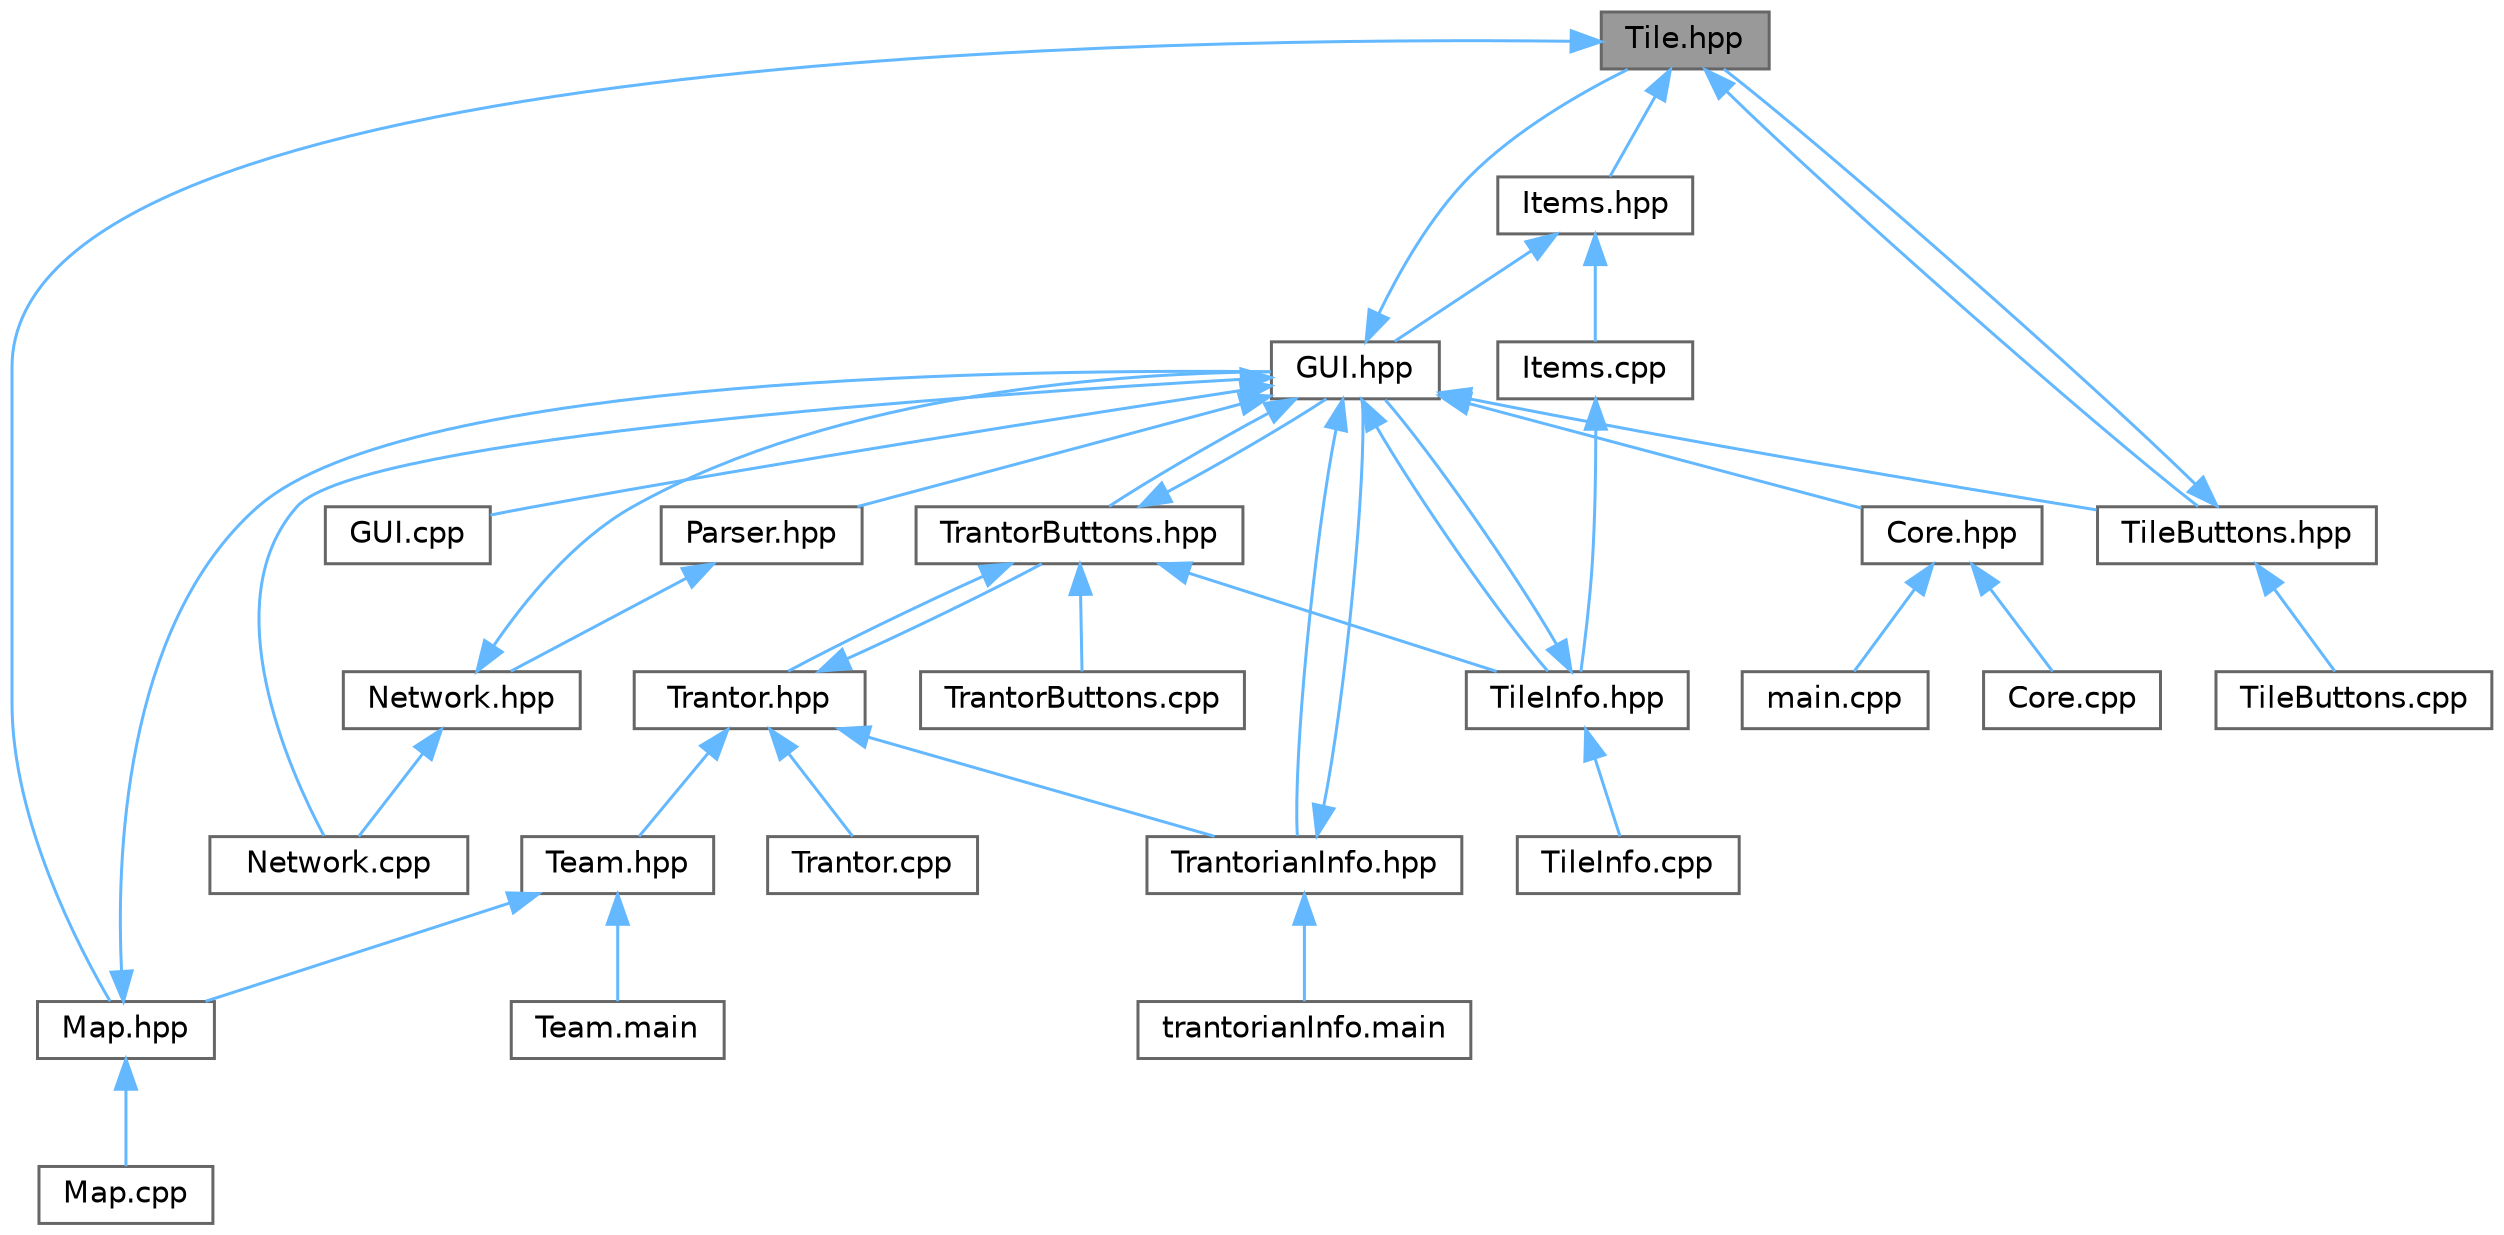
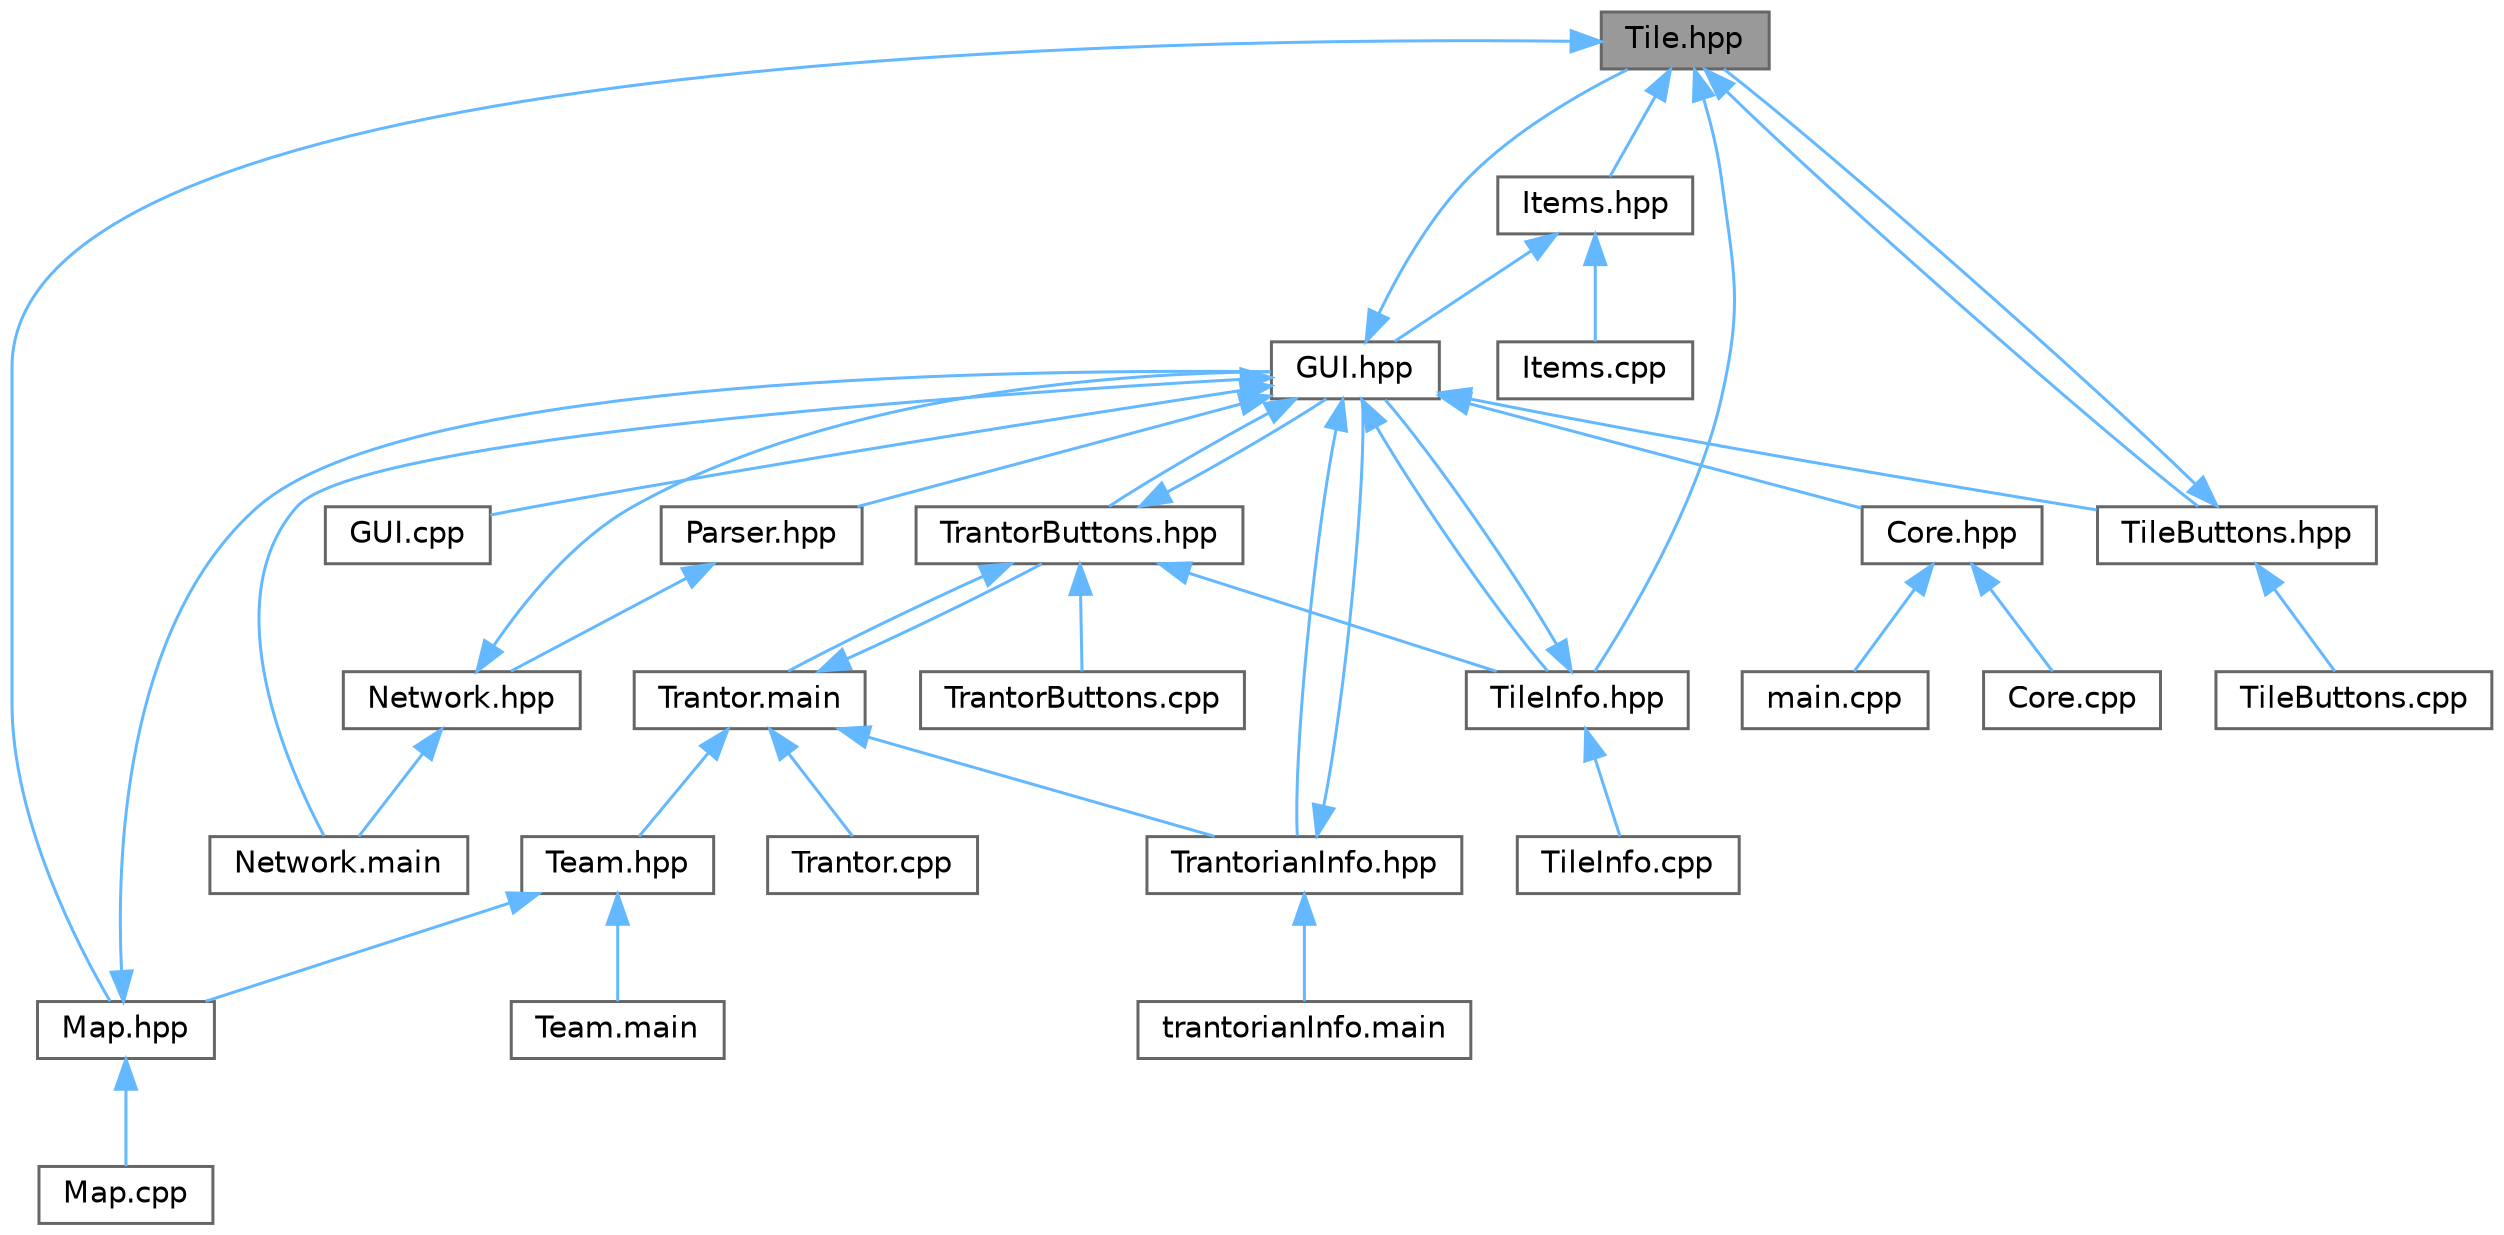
(1593, 551) -> (1721, 398)
(750, 700) -> (750, 700)
(339, 865) -> (339, 865)
